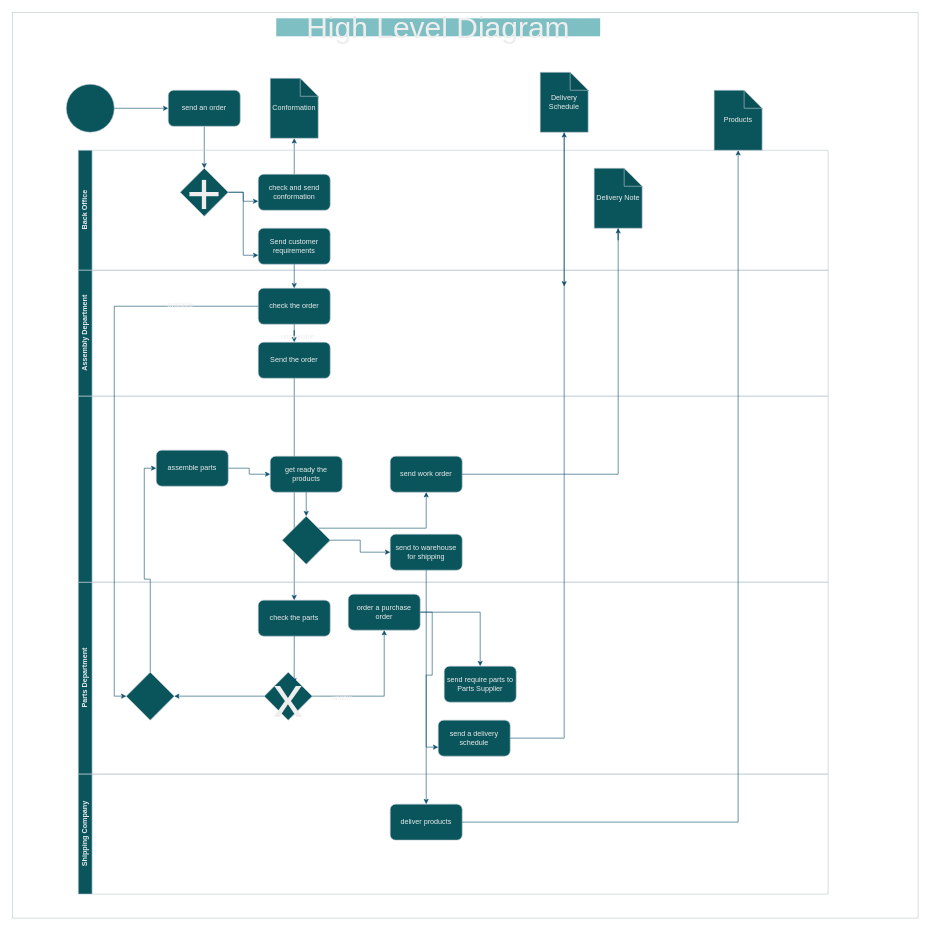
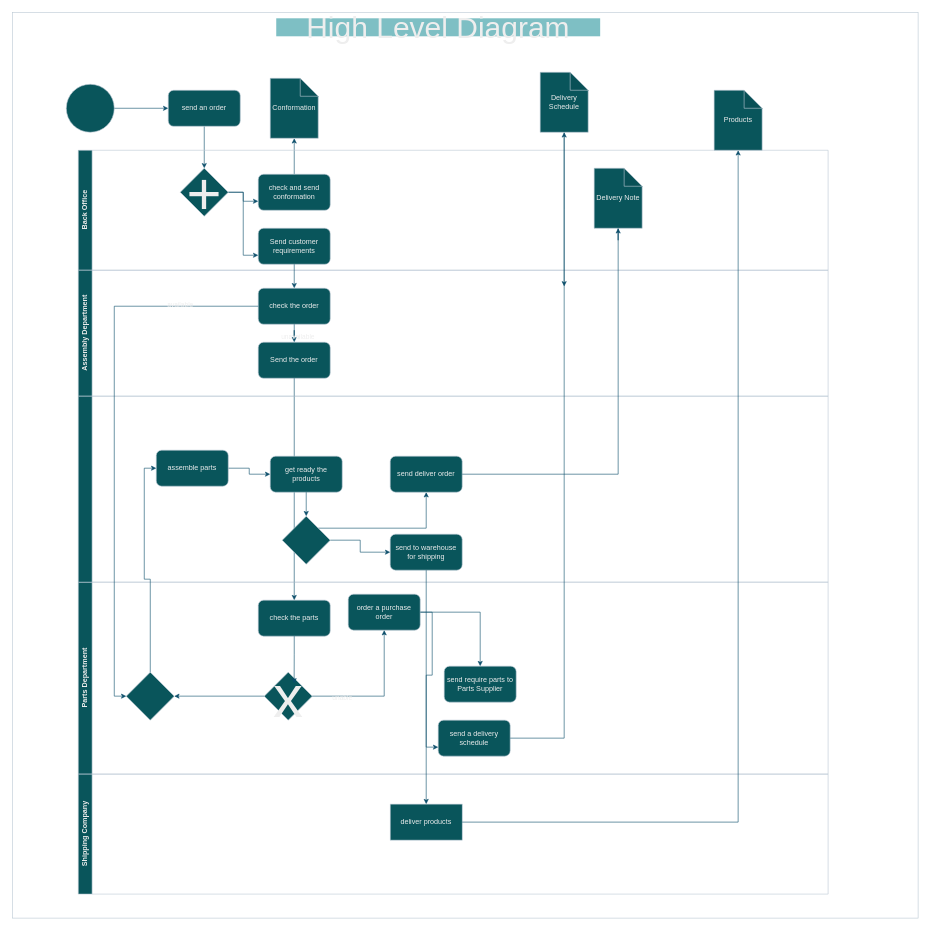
(426, 474) -> (426, 474)
(426, 822) -> (426, 822)
